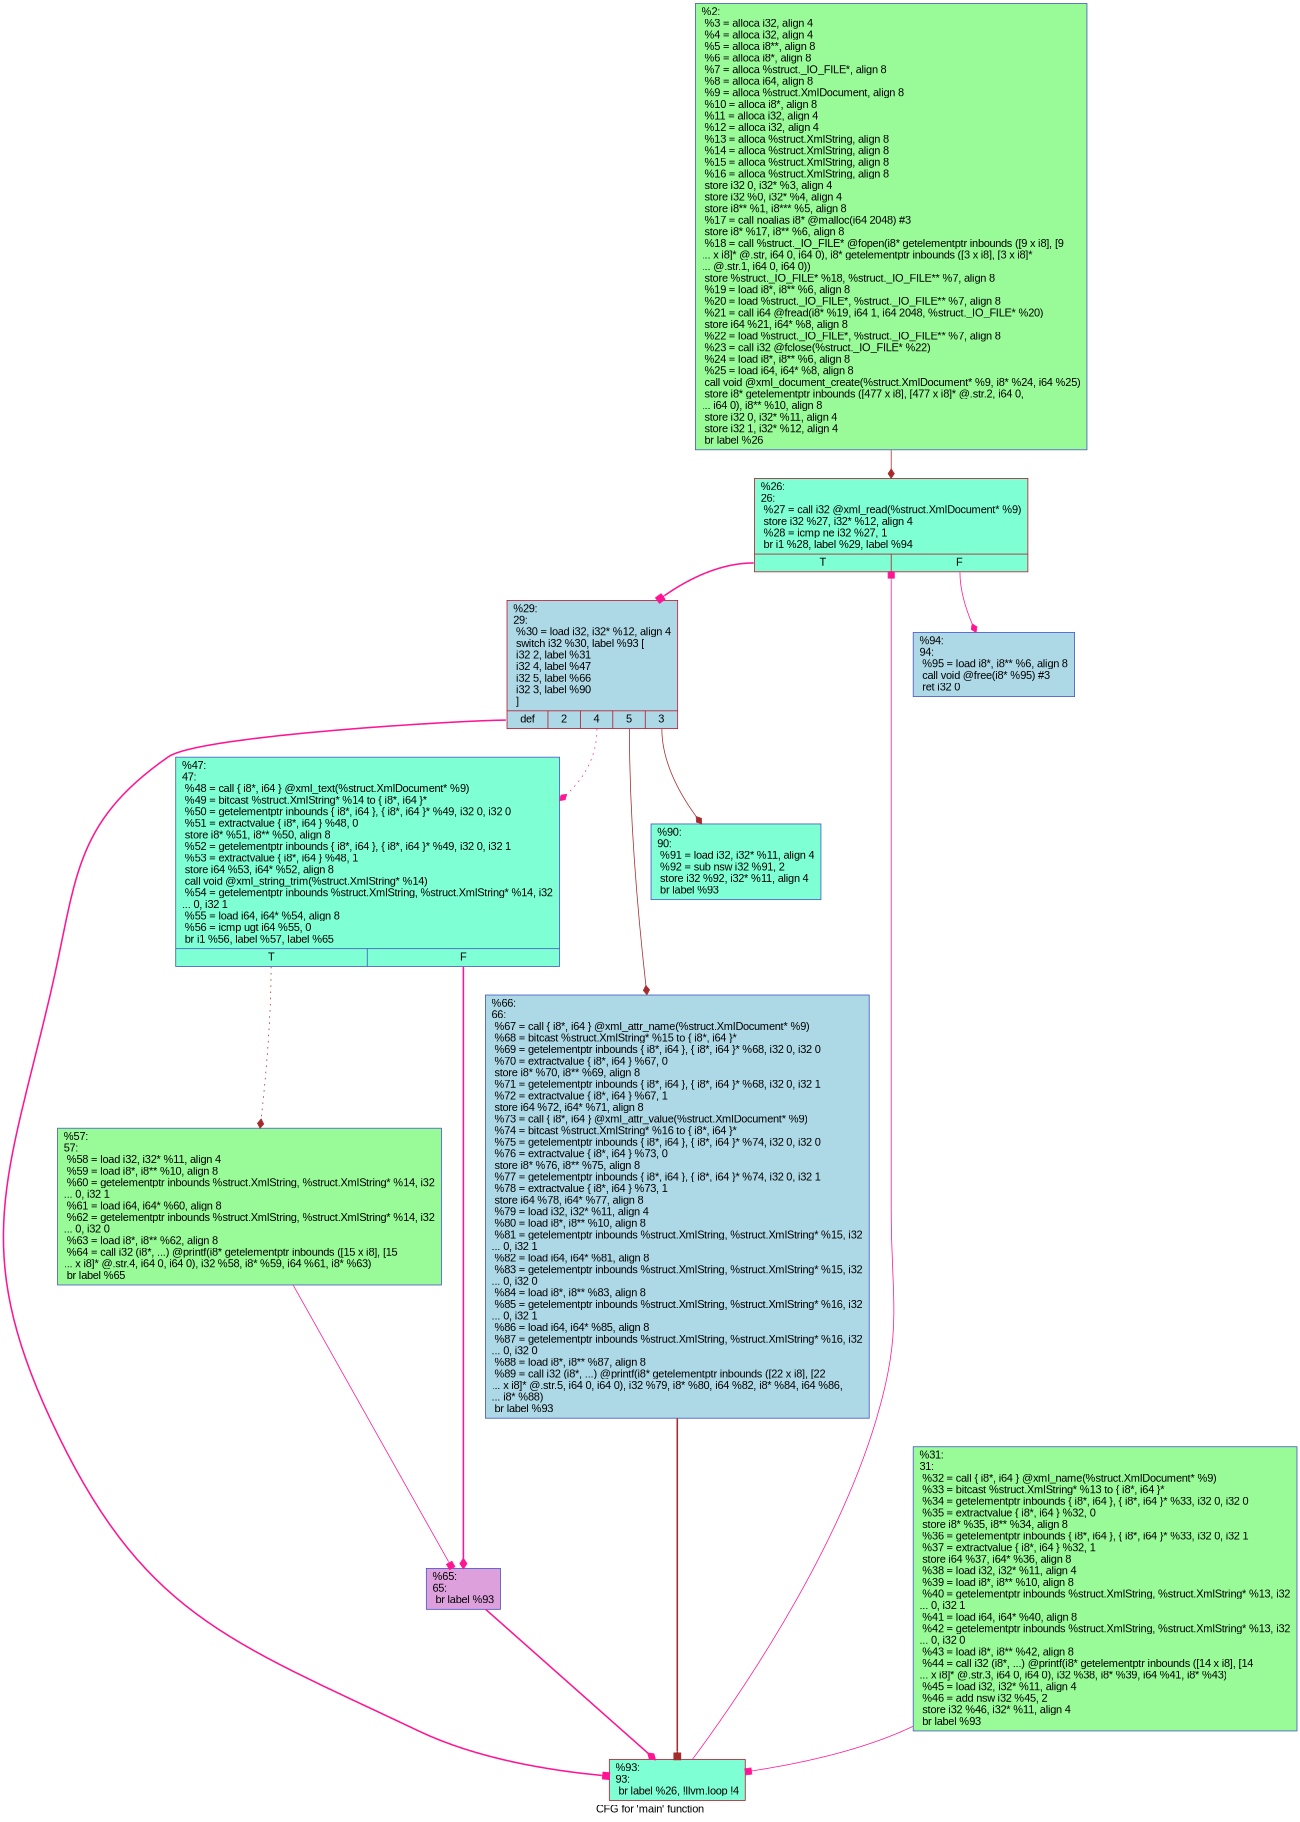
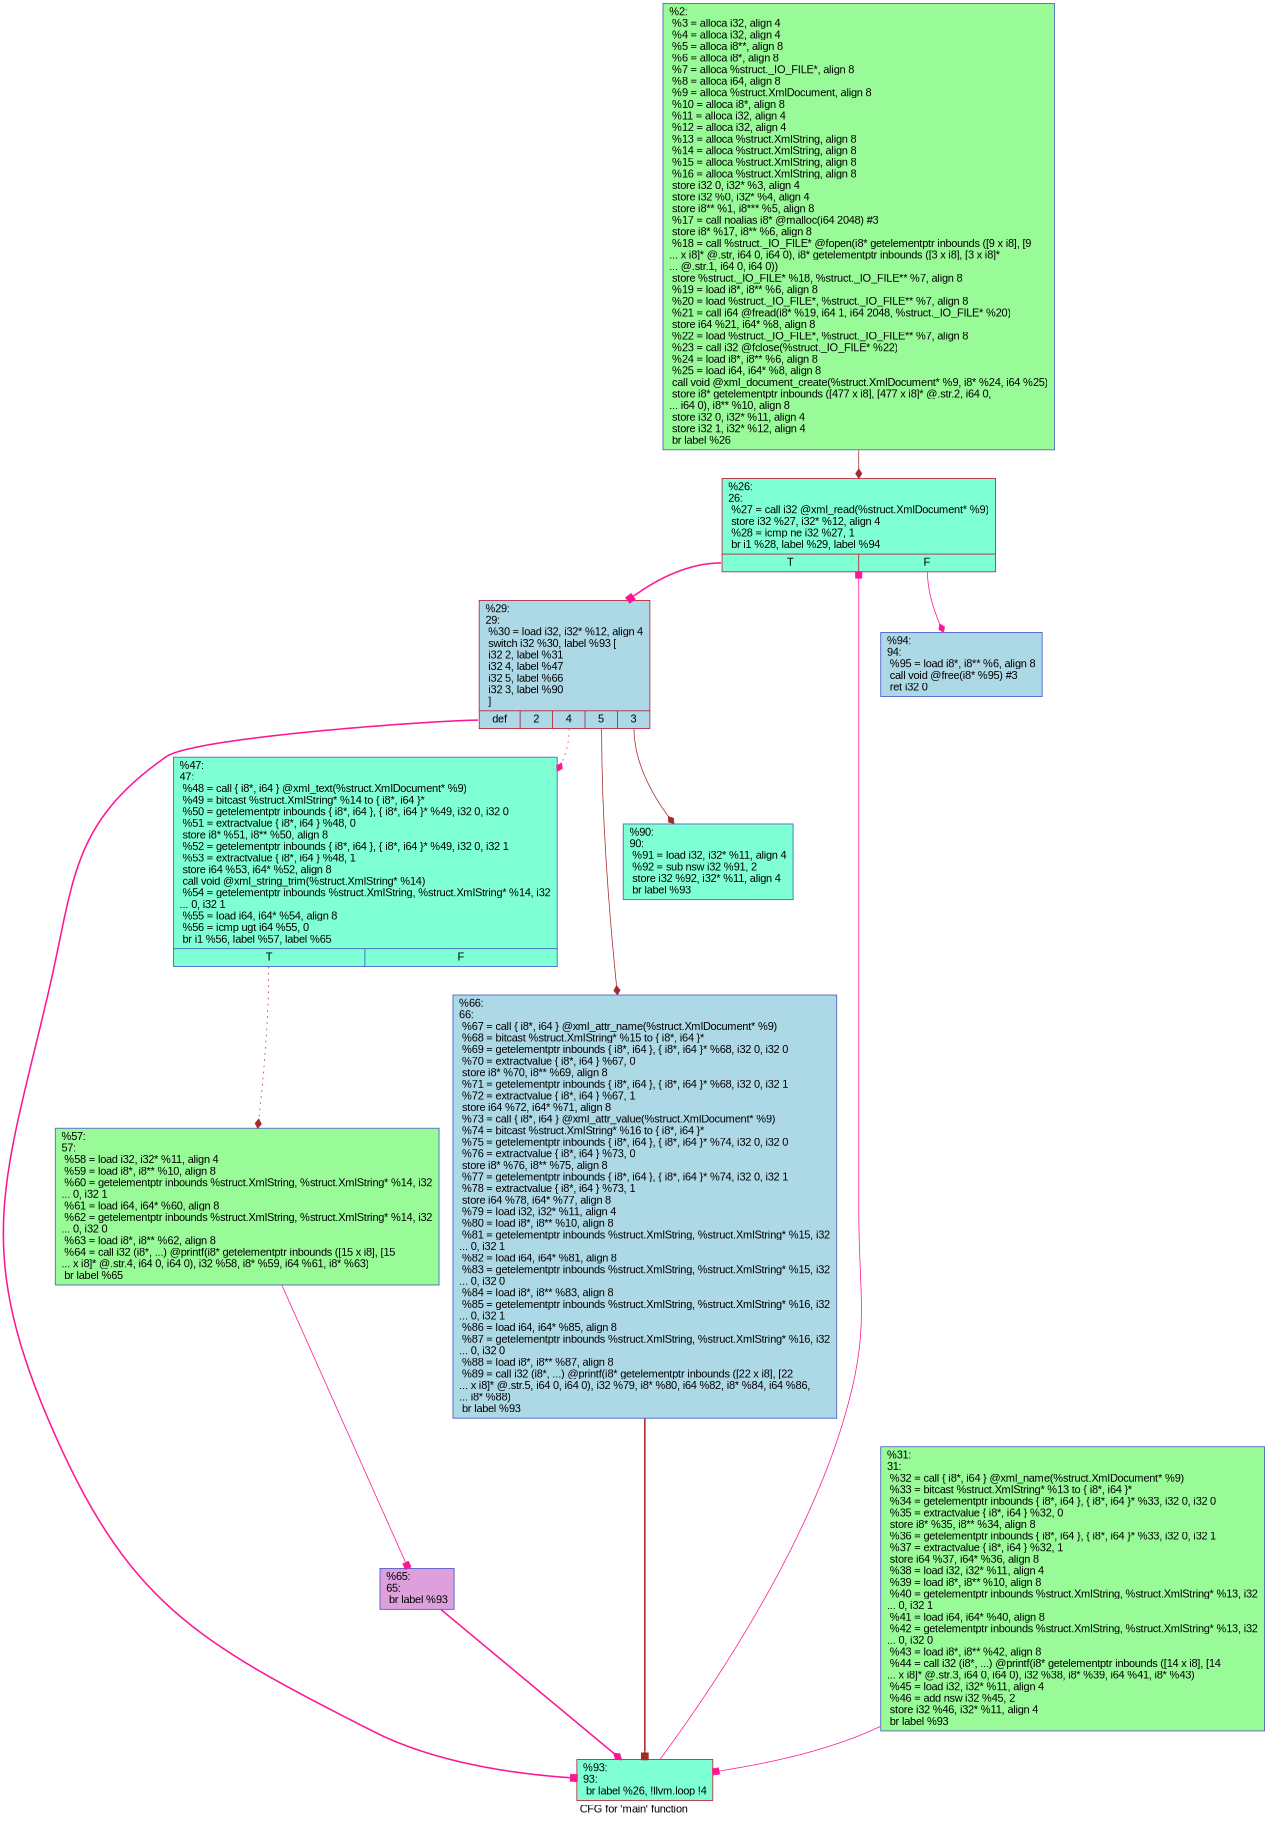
(463, 1263) -> none
